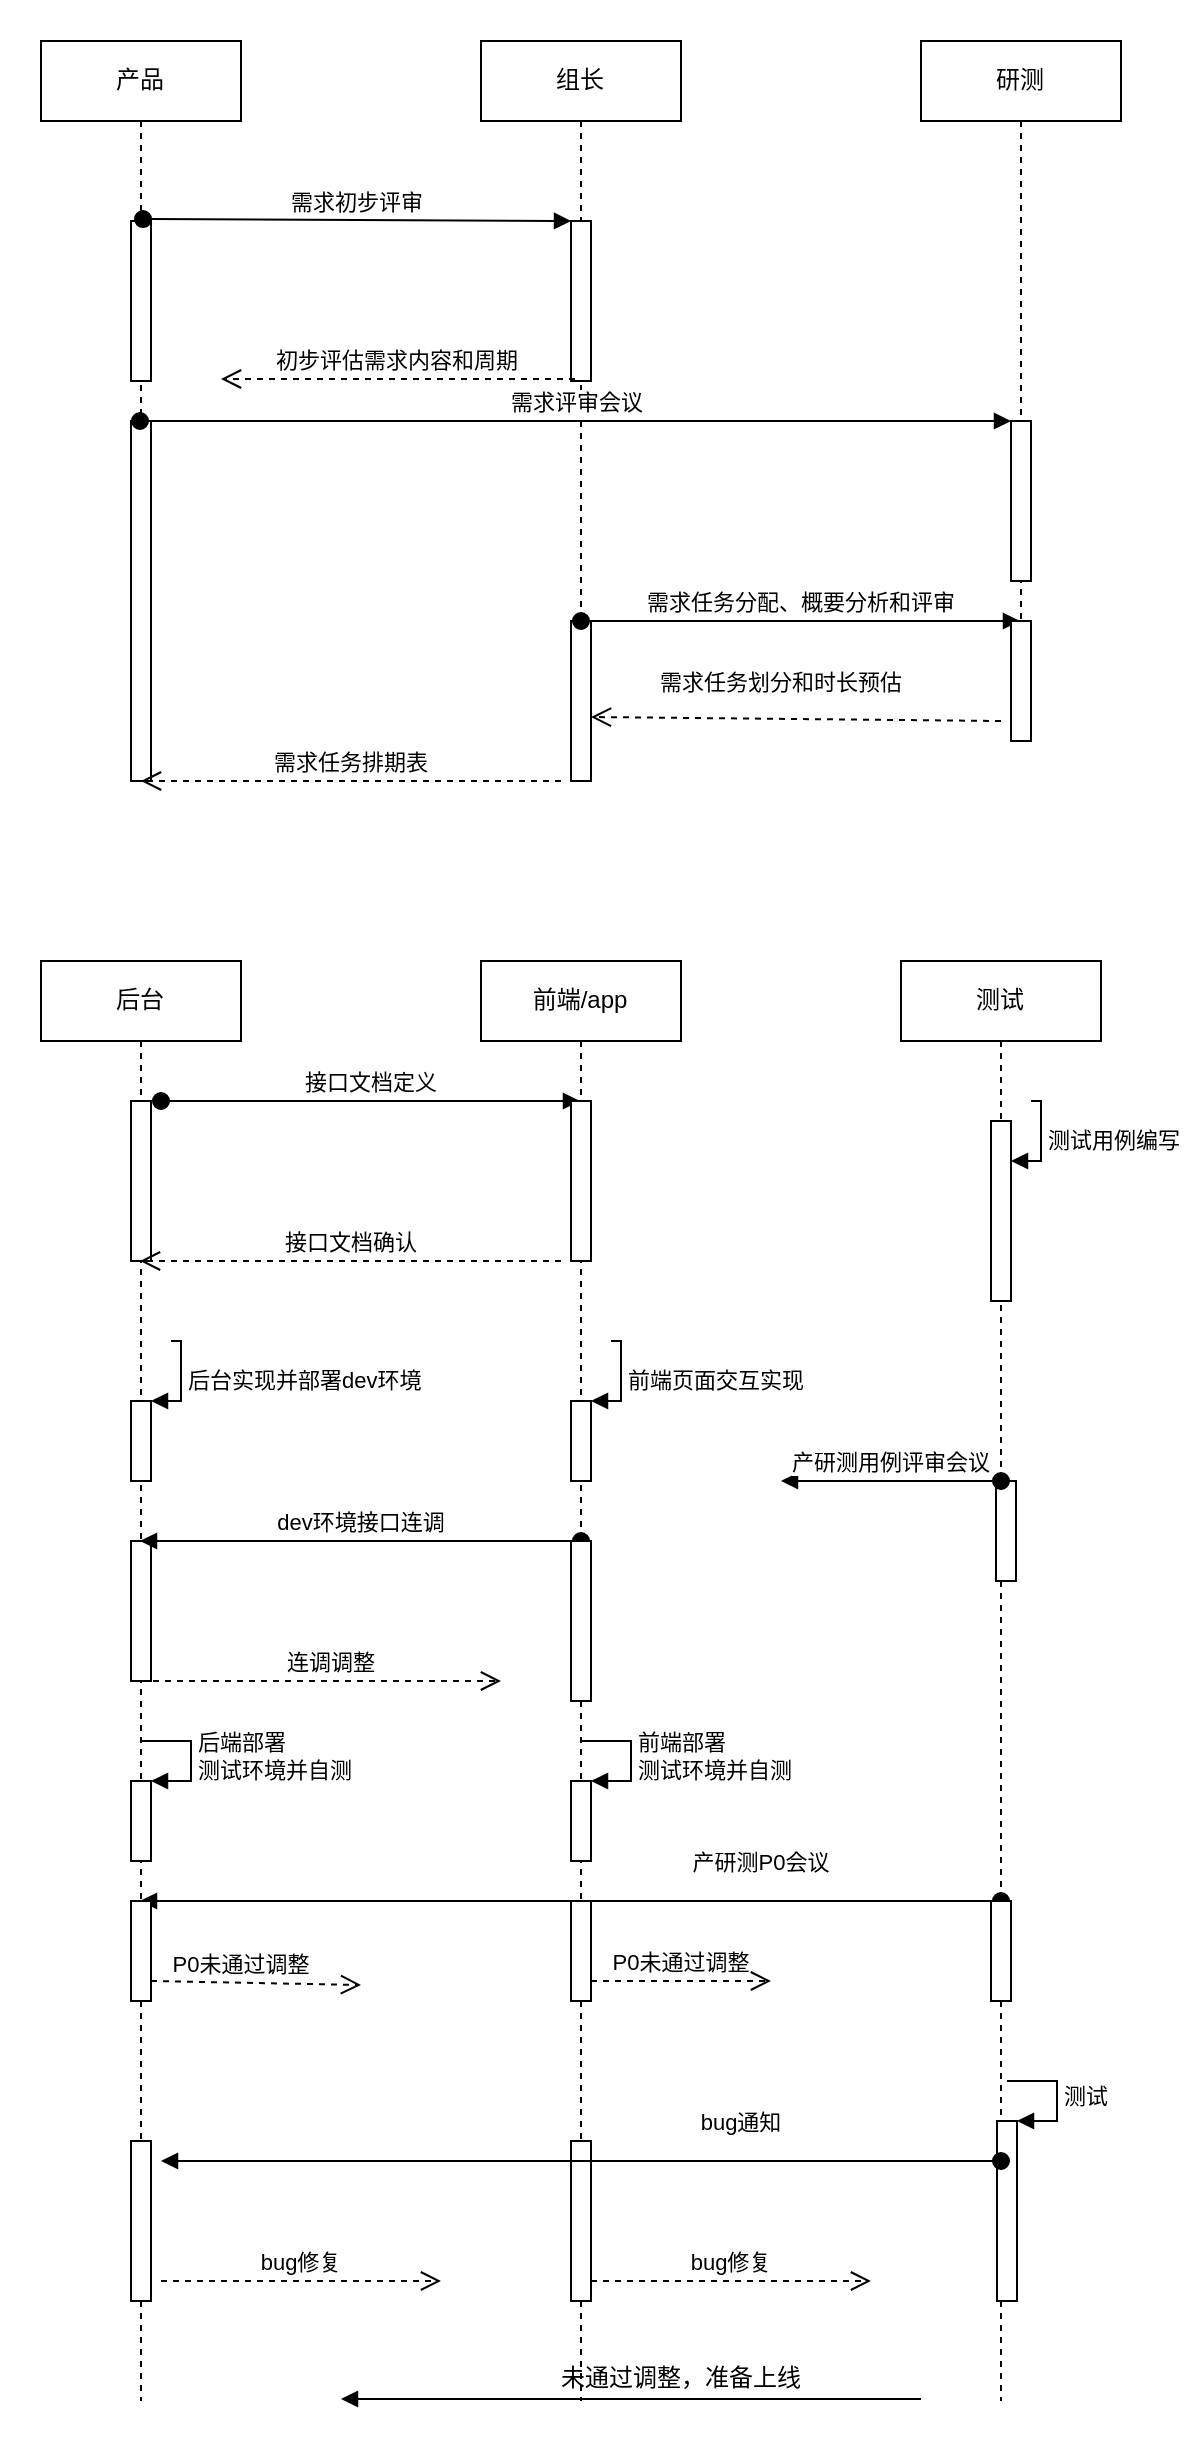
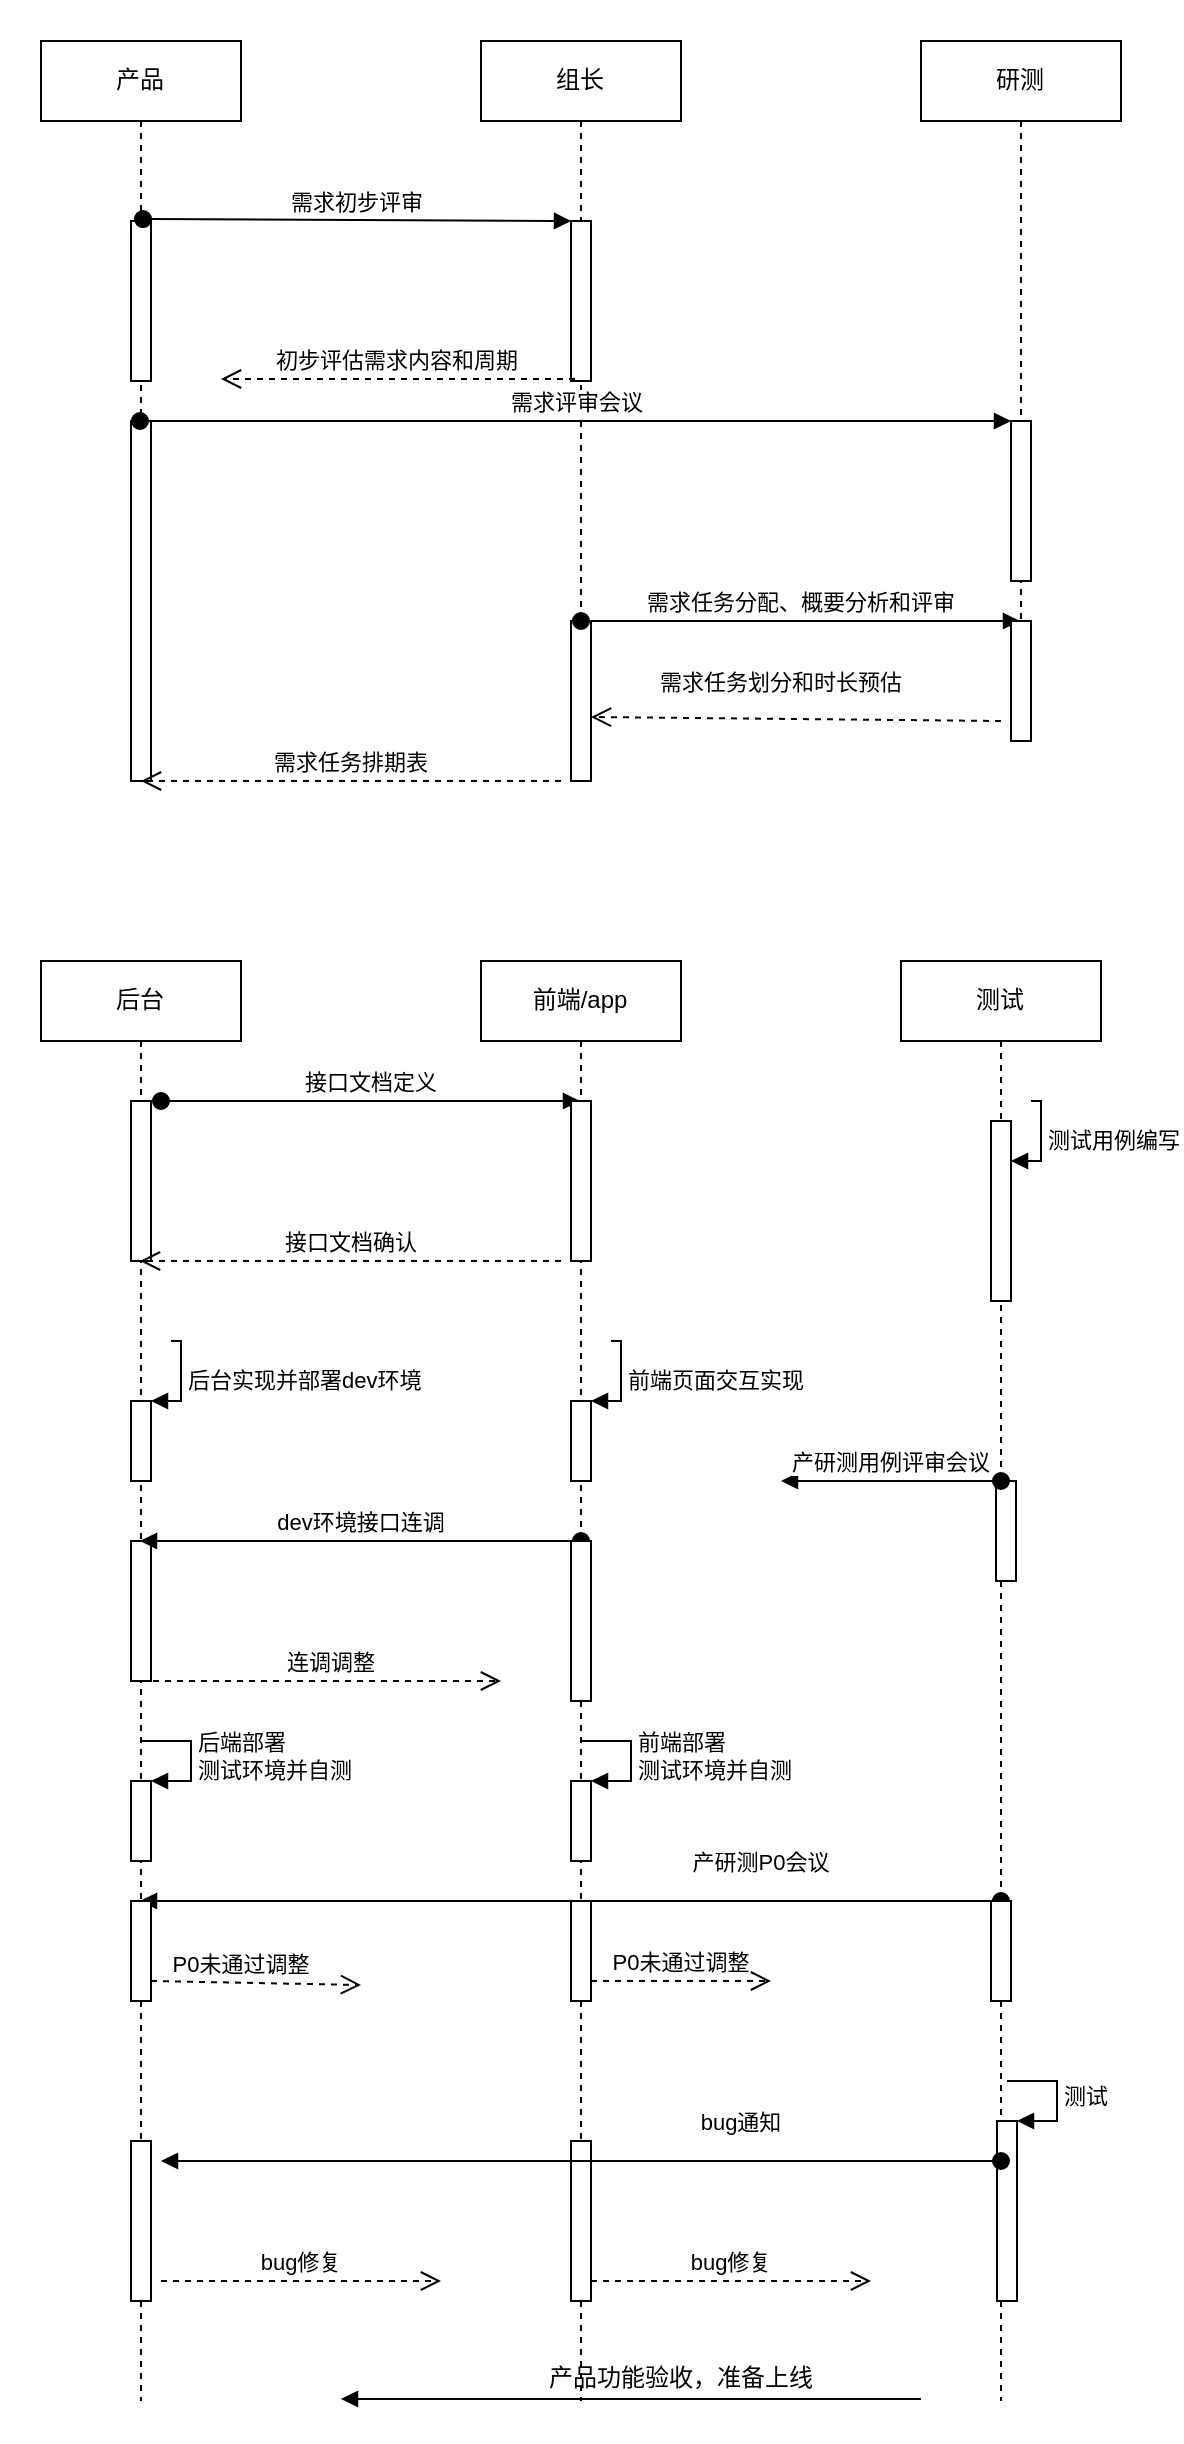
(682, 2379) -> (682, 2379)
